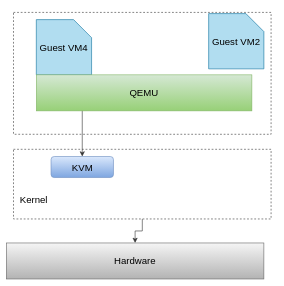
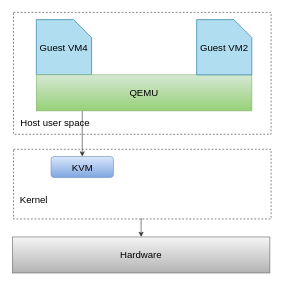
(236, 41) -> (224, 47)
none -> (55, 122)
(135, 261) -> (141, 255)
